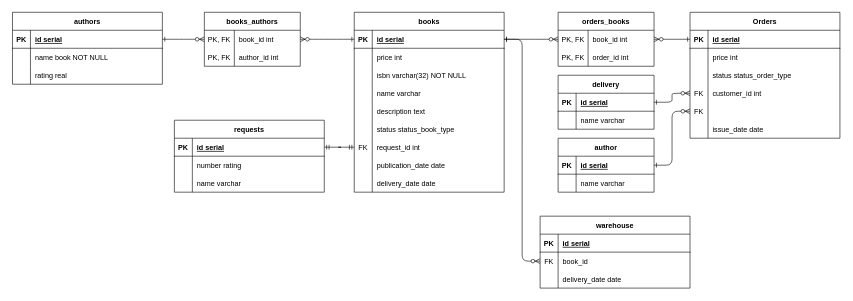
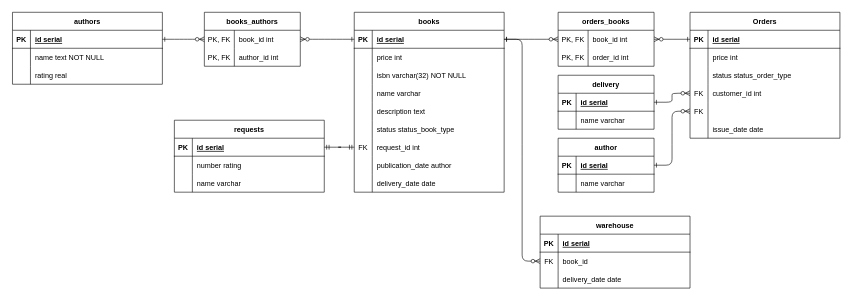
(68, 58) -> (68, 58)
(415, 166) -> (419, 166)
